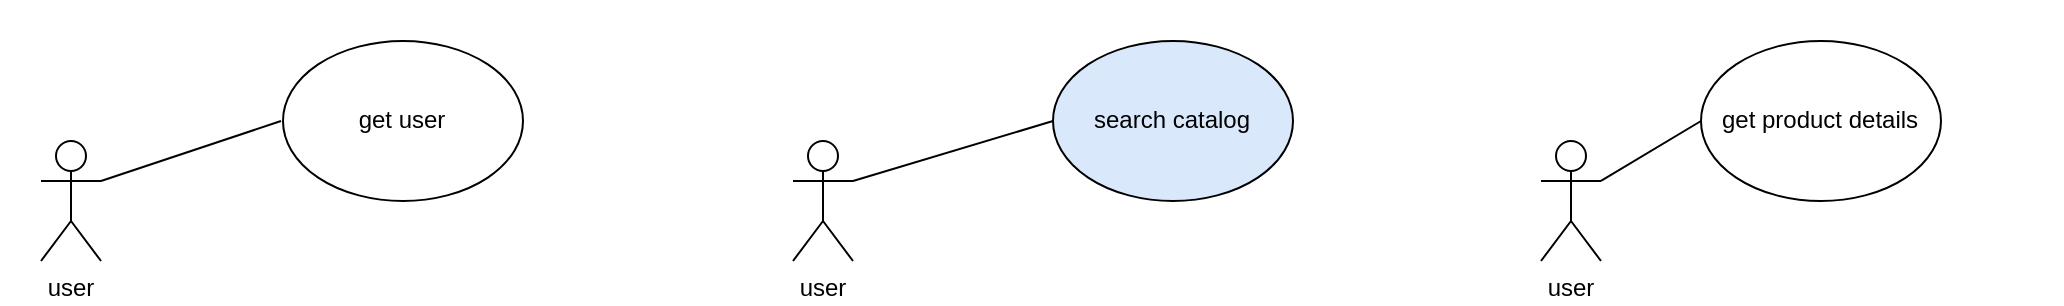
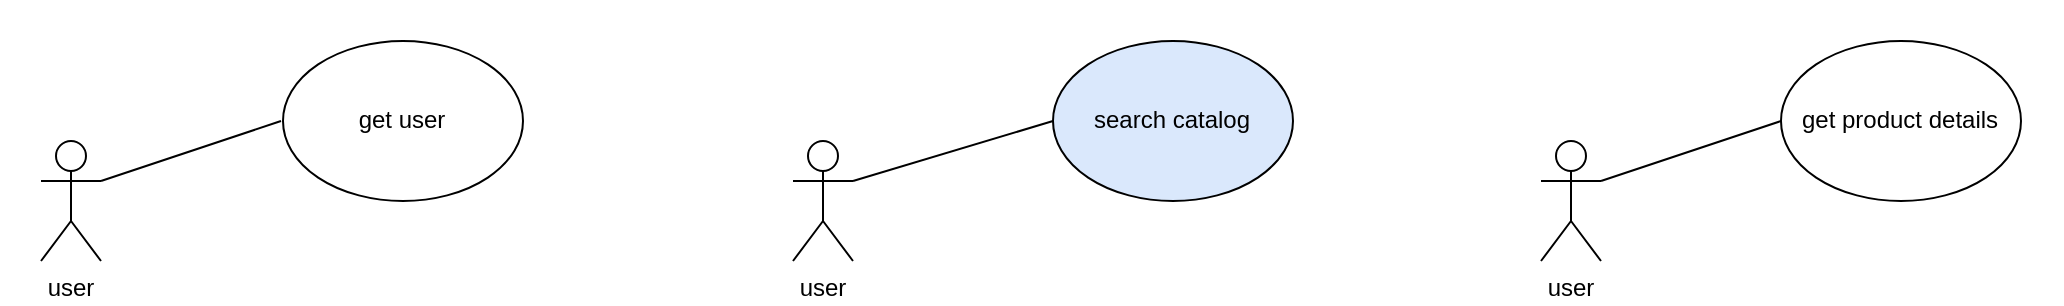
(1821, 121) -> (1901, 121)
